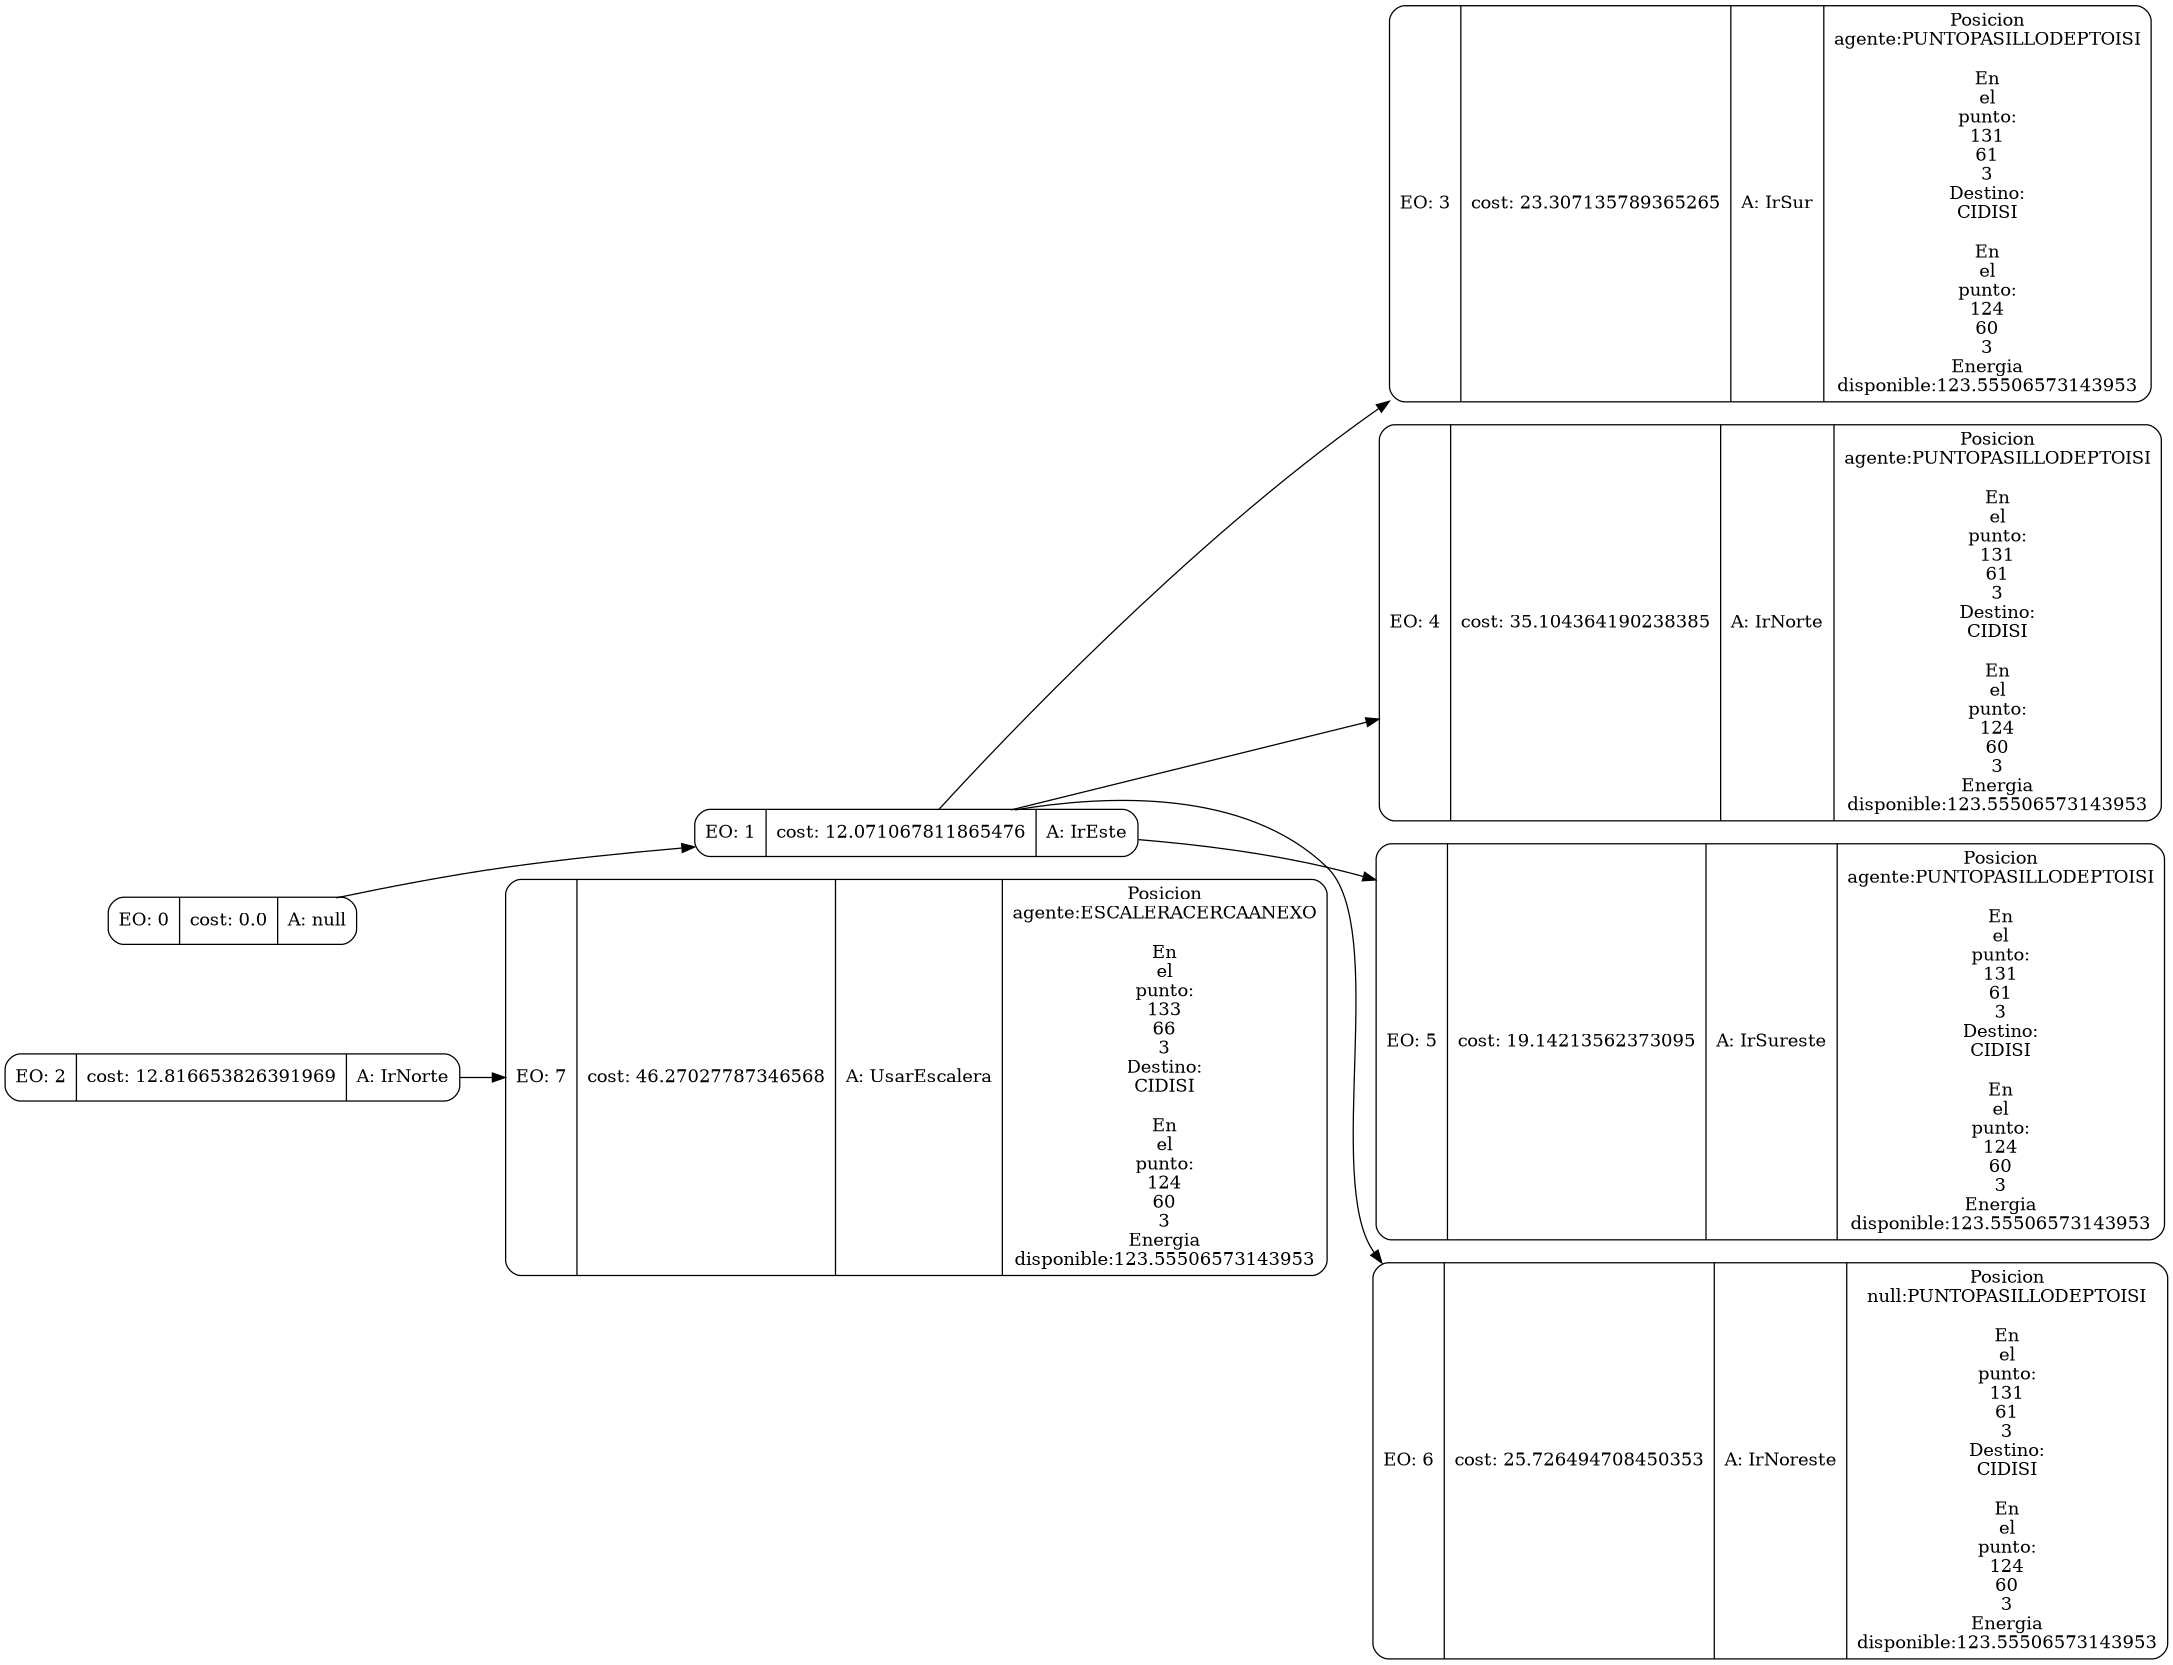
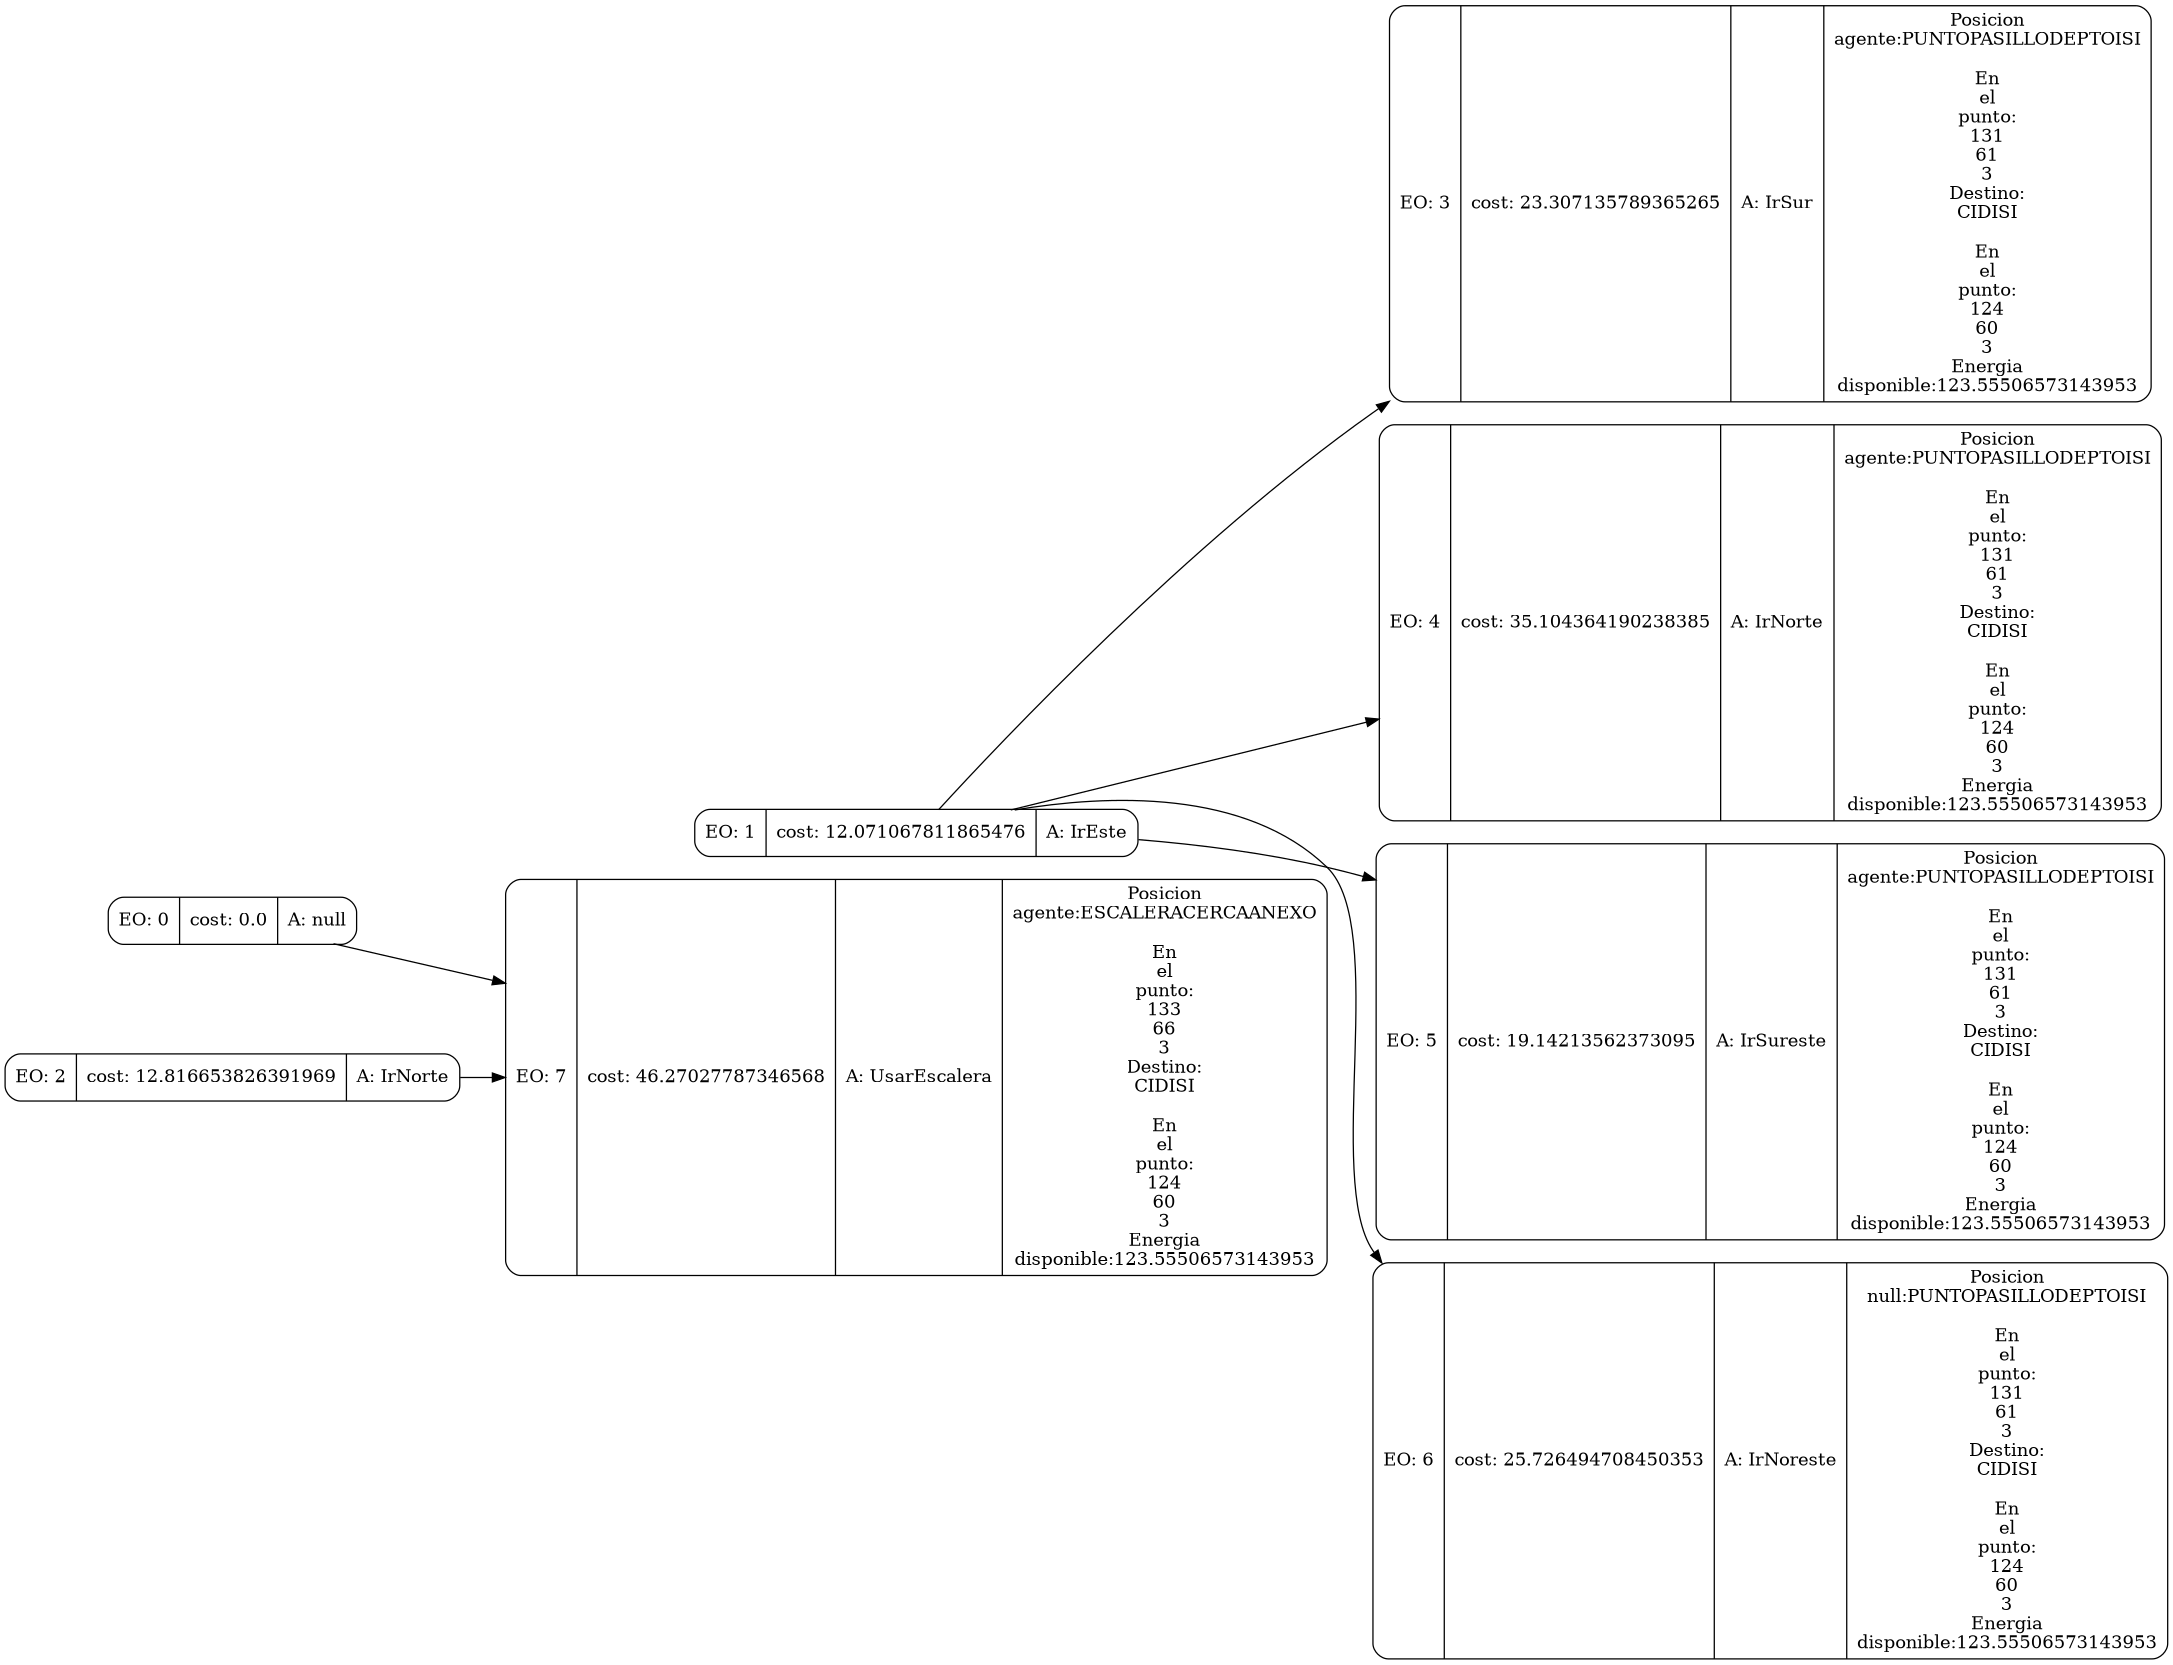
(508, 867) -> (413, 962)
